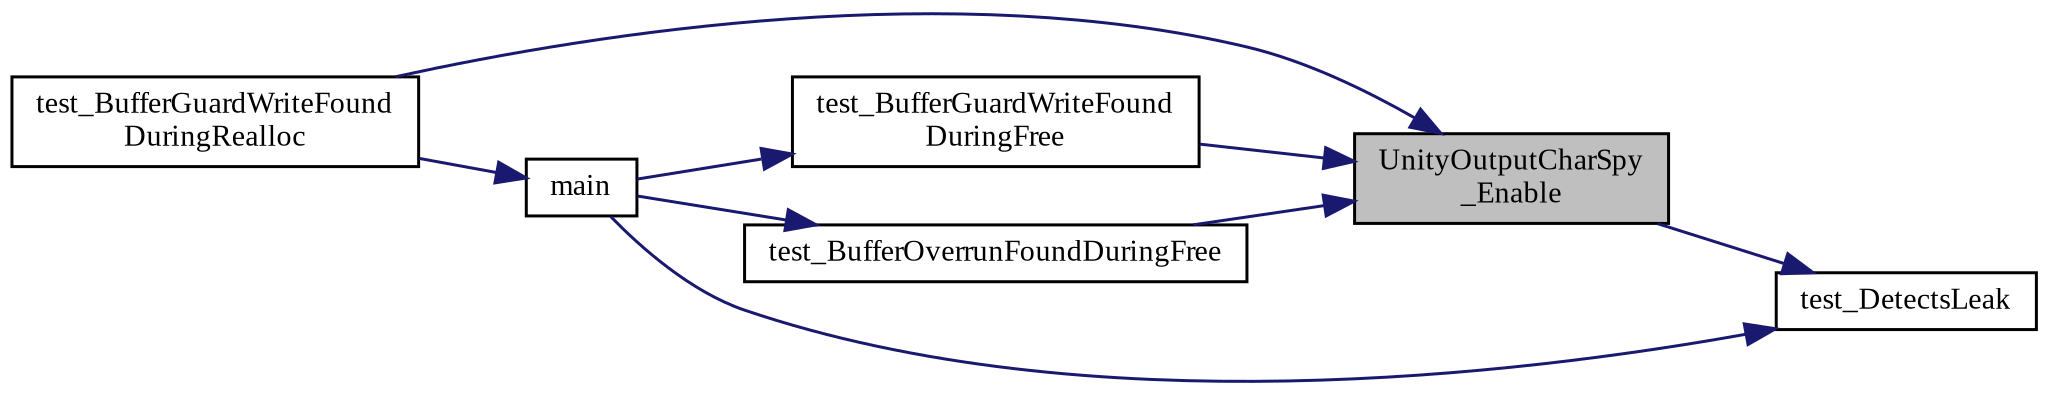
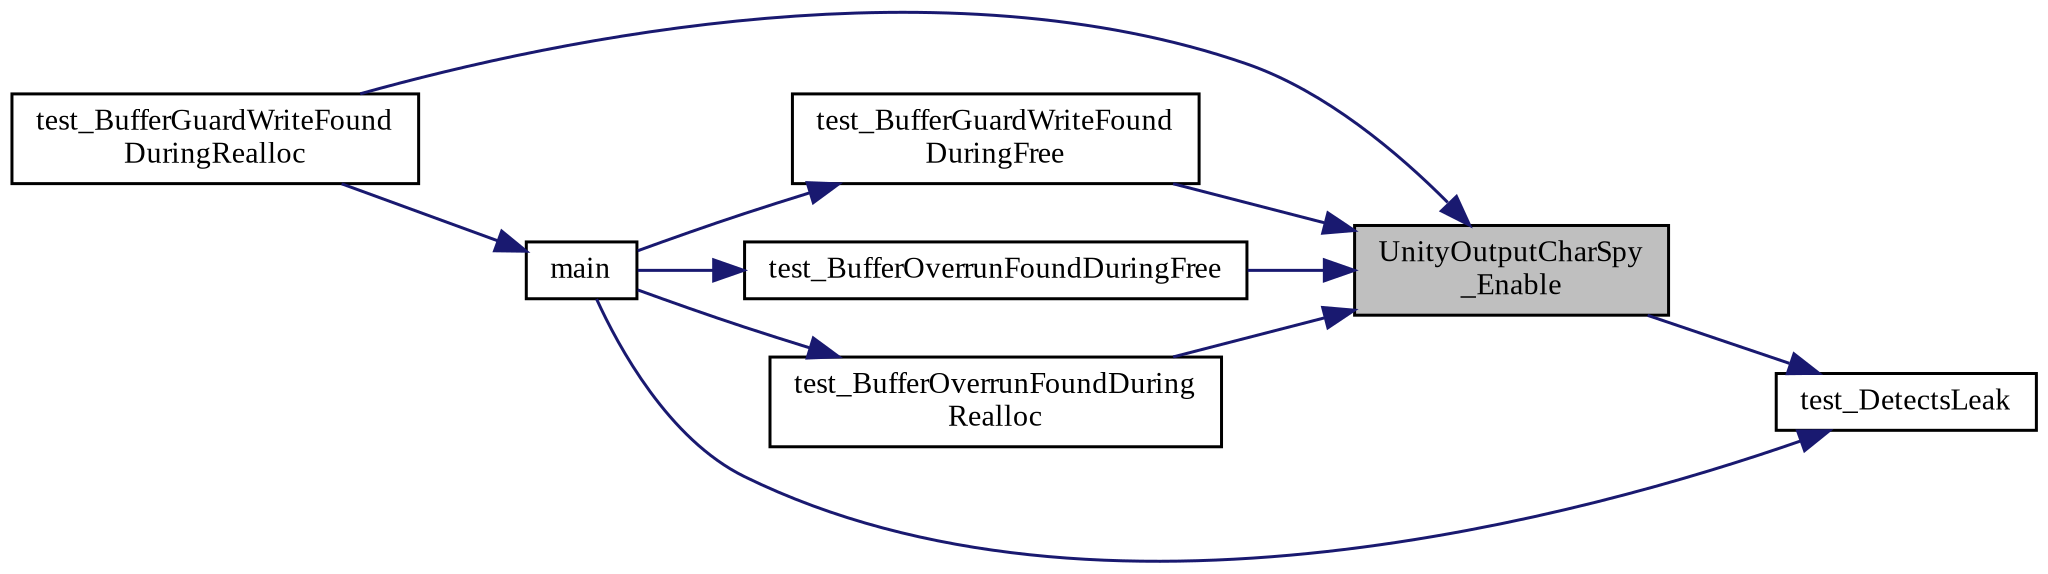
none -> (996, 402)
